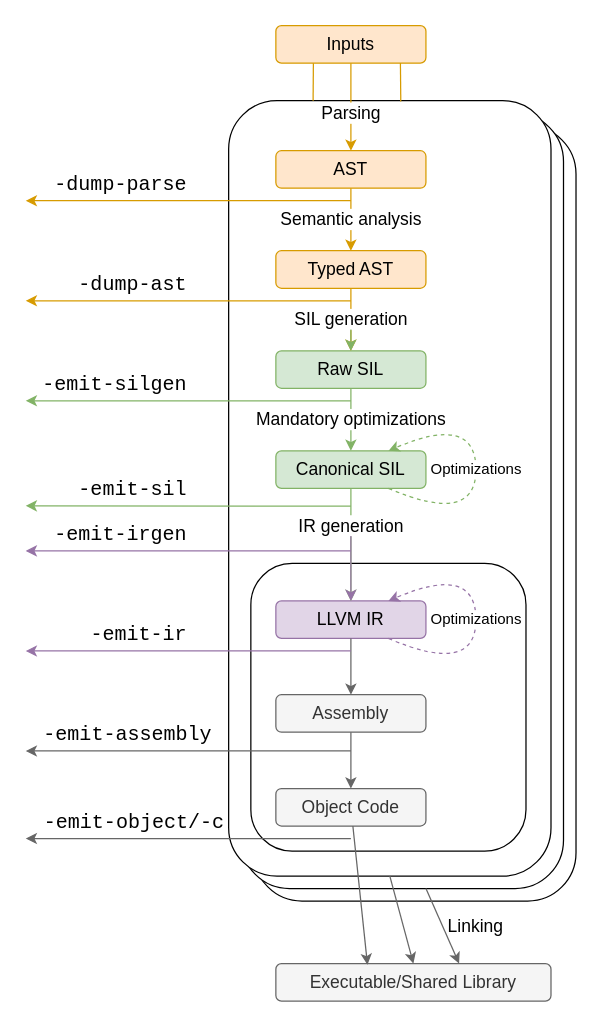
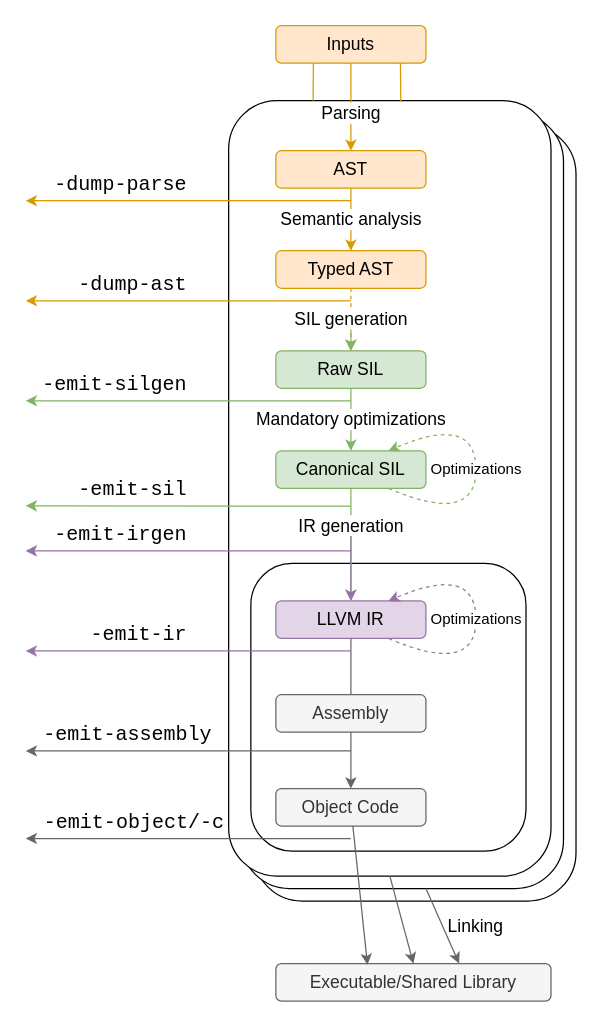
(351, 300) -> (351, 300)
(351, 684) -> (351, 688)
